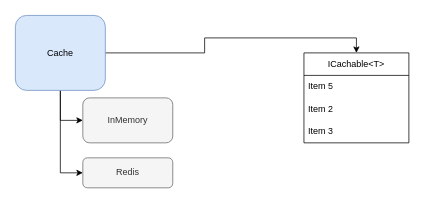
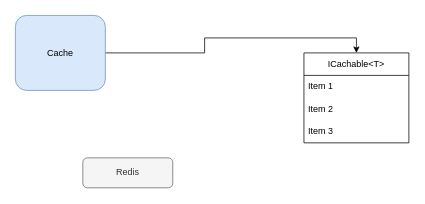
(323, 87) -> (323, 87)
(70, 120) -> none
(128, 120) -> none
(60, 148) -> none
